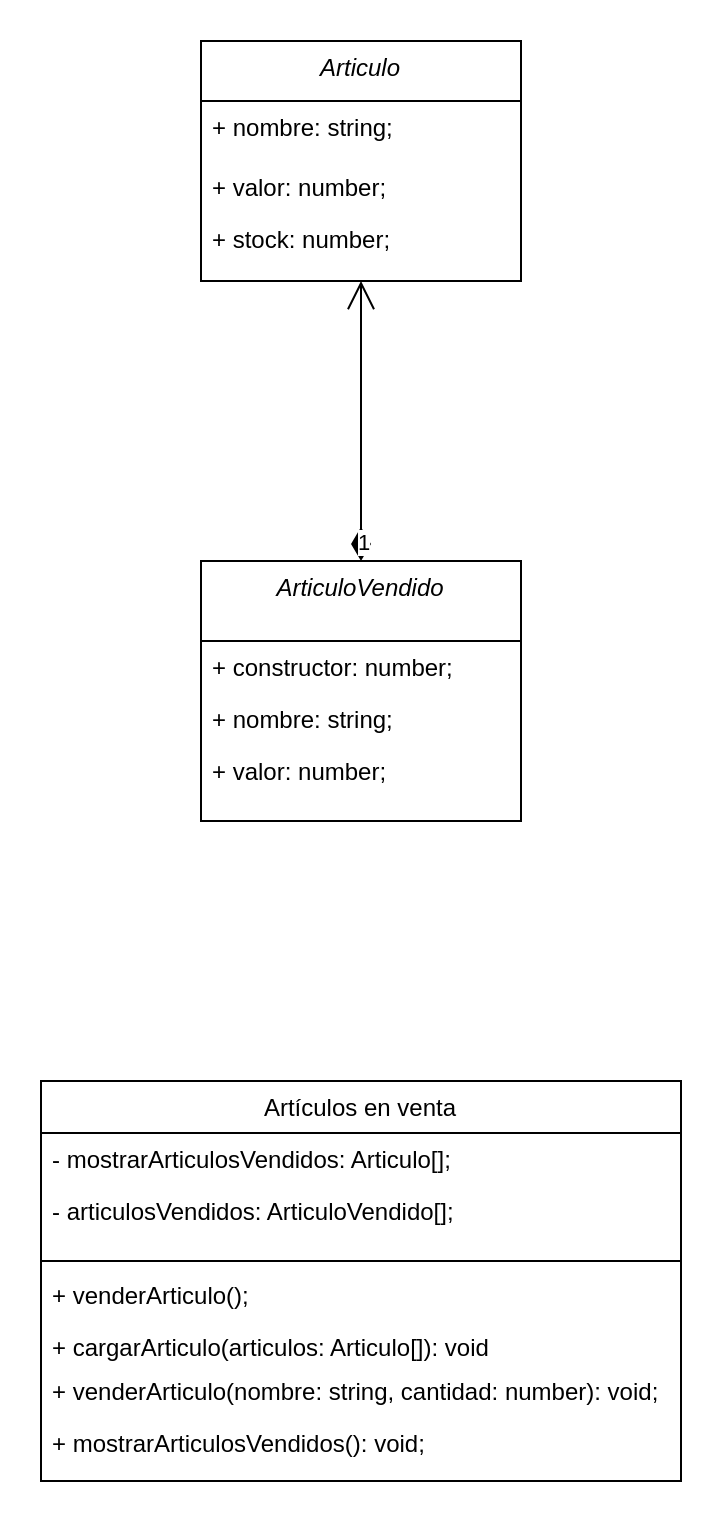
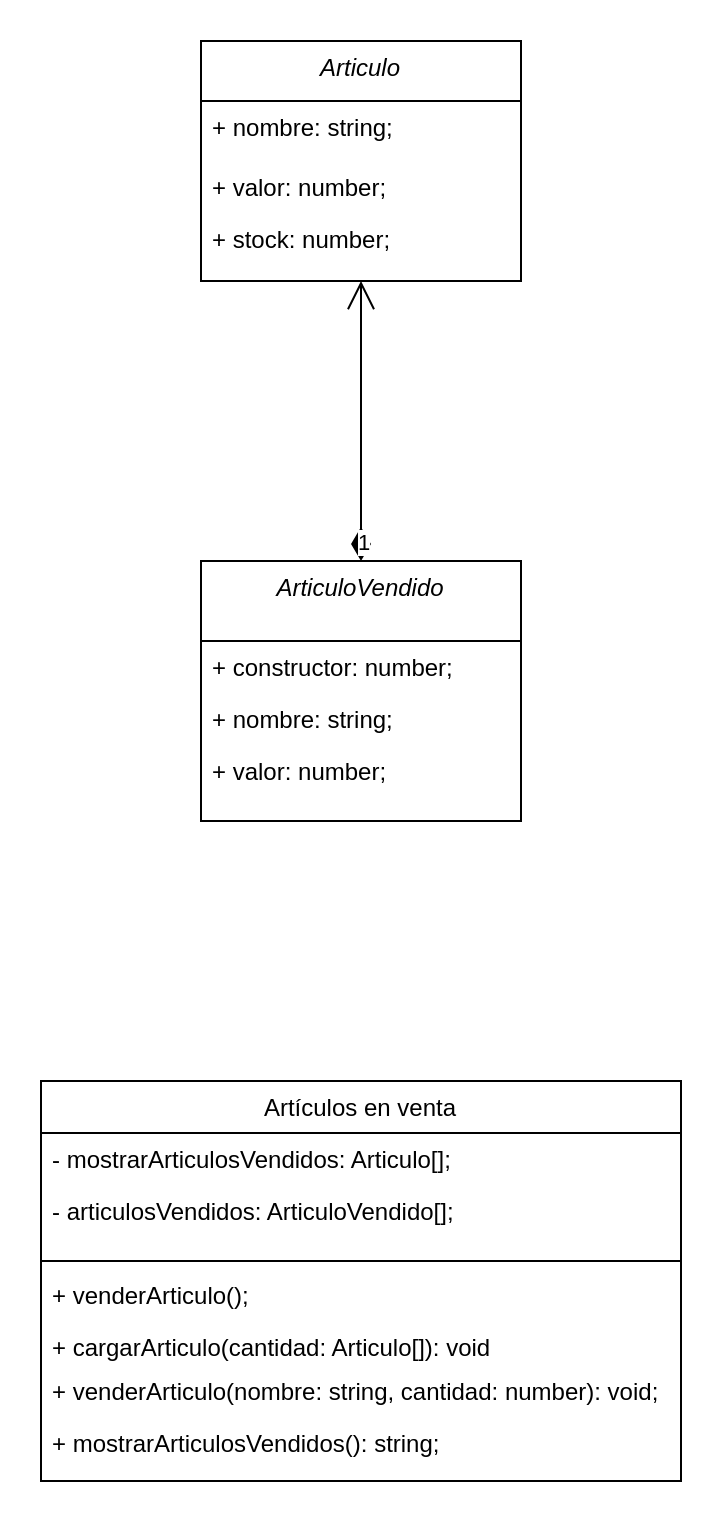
(317, 1348) -> (313, 1348)
(265, 1444) -> (279, 1444)
